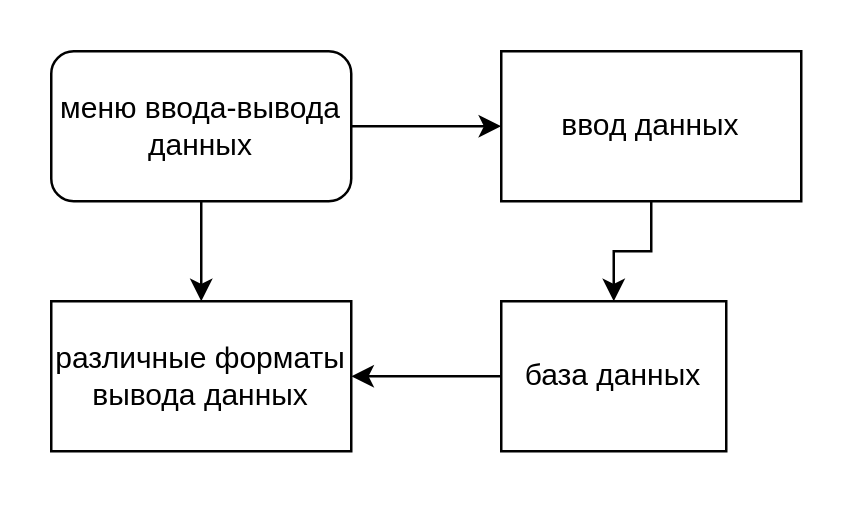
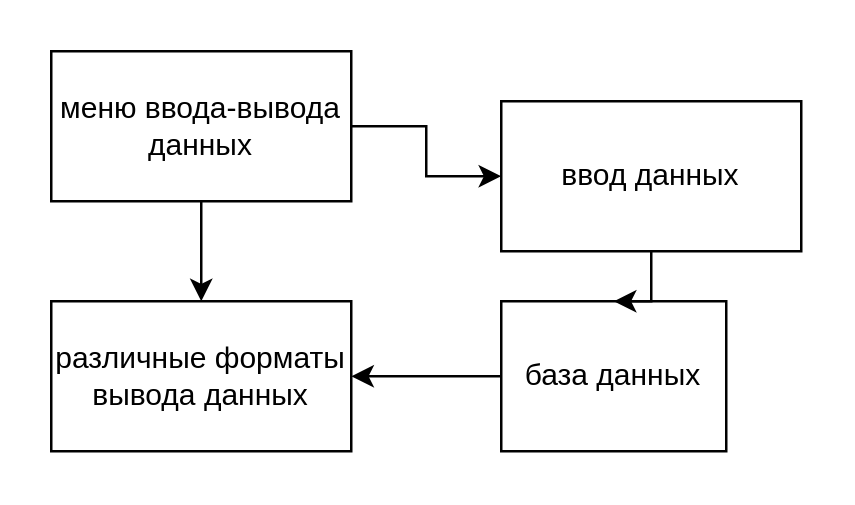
(201, 126) -> (201, 126)
(651, 126) -> (651, 176)
